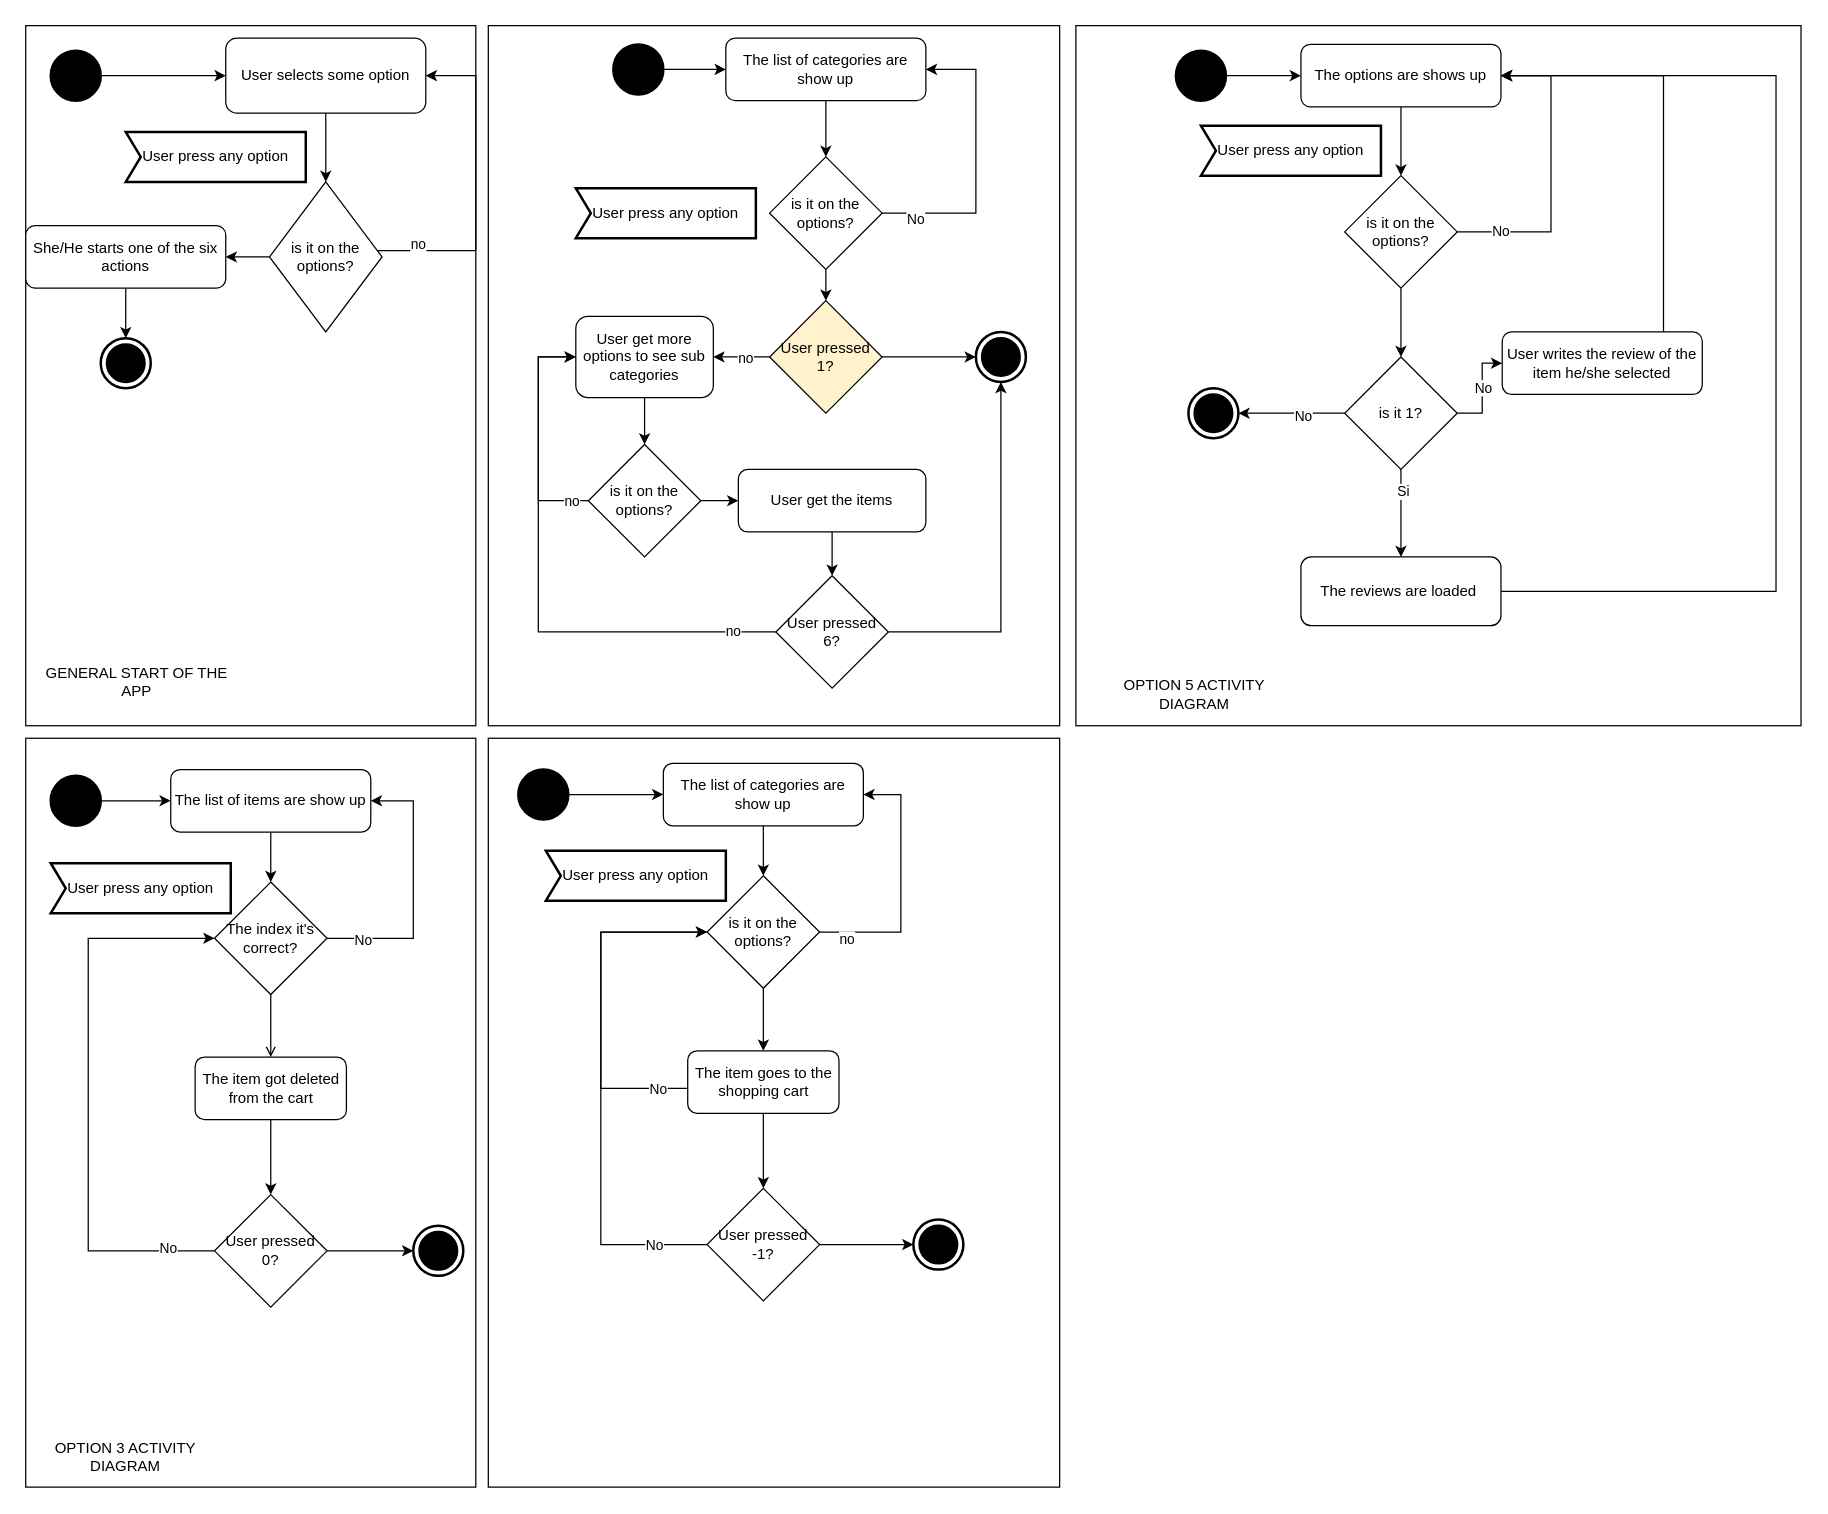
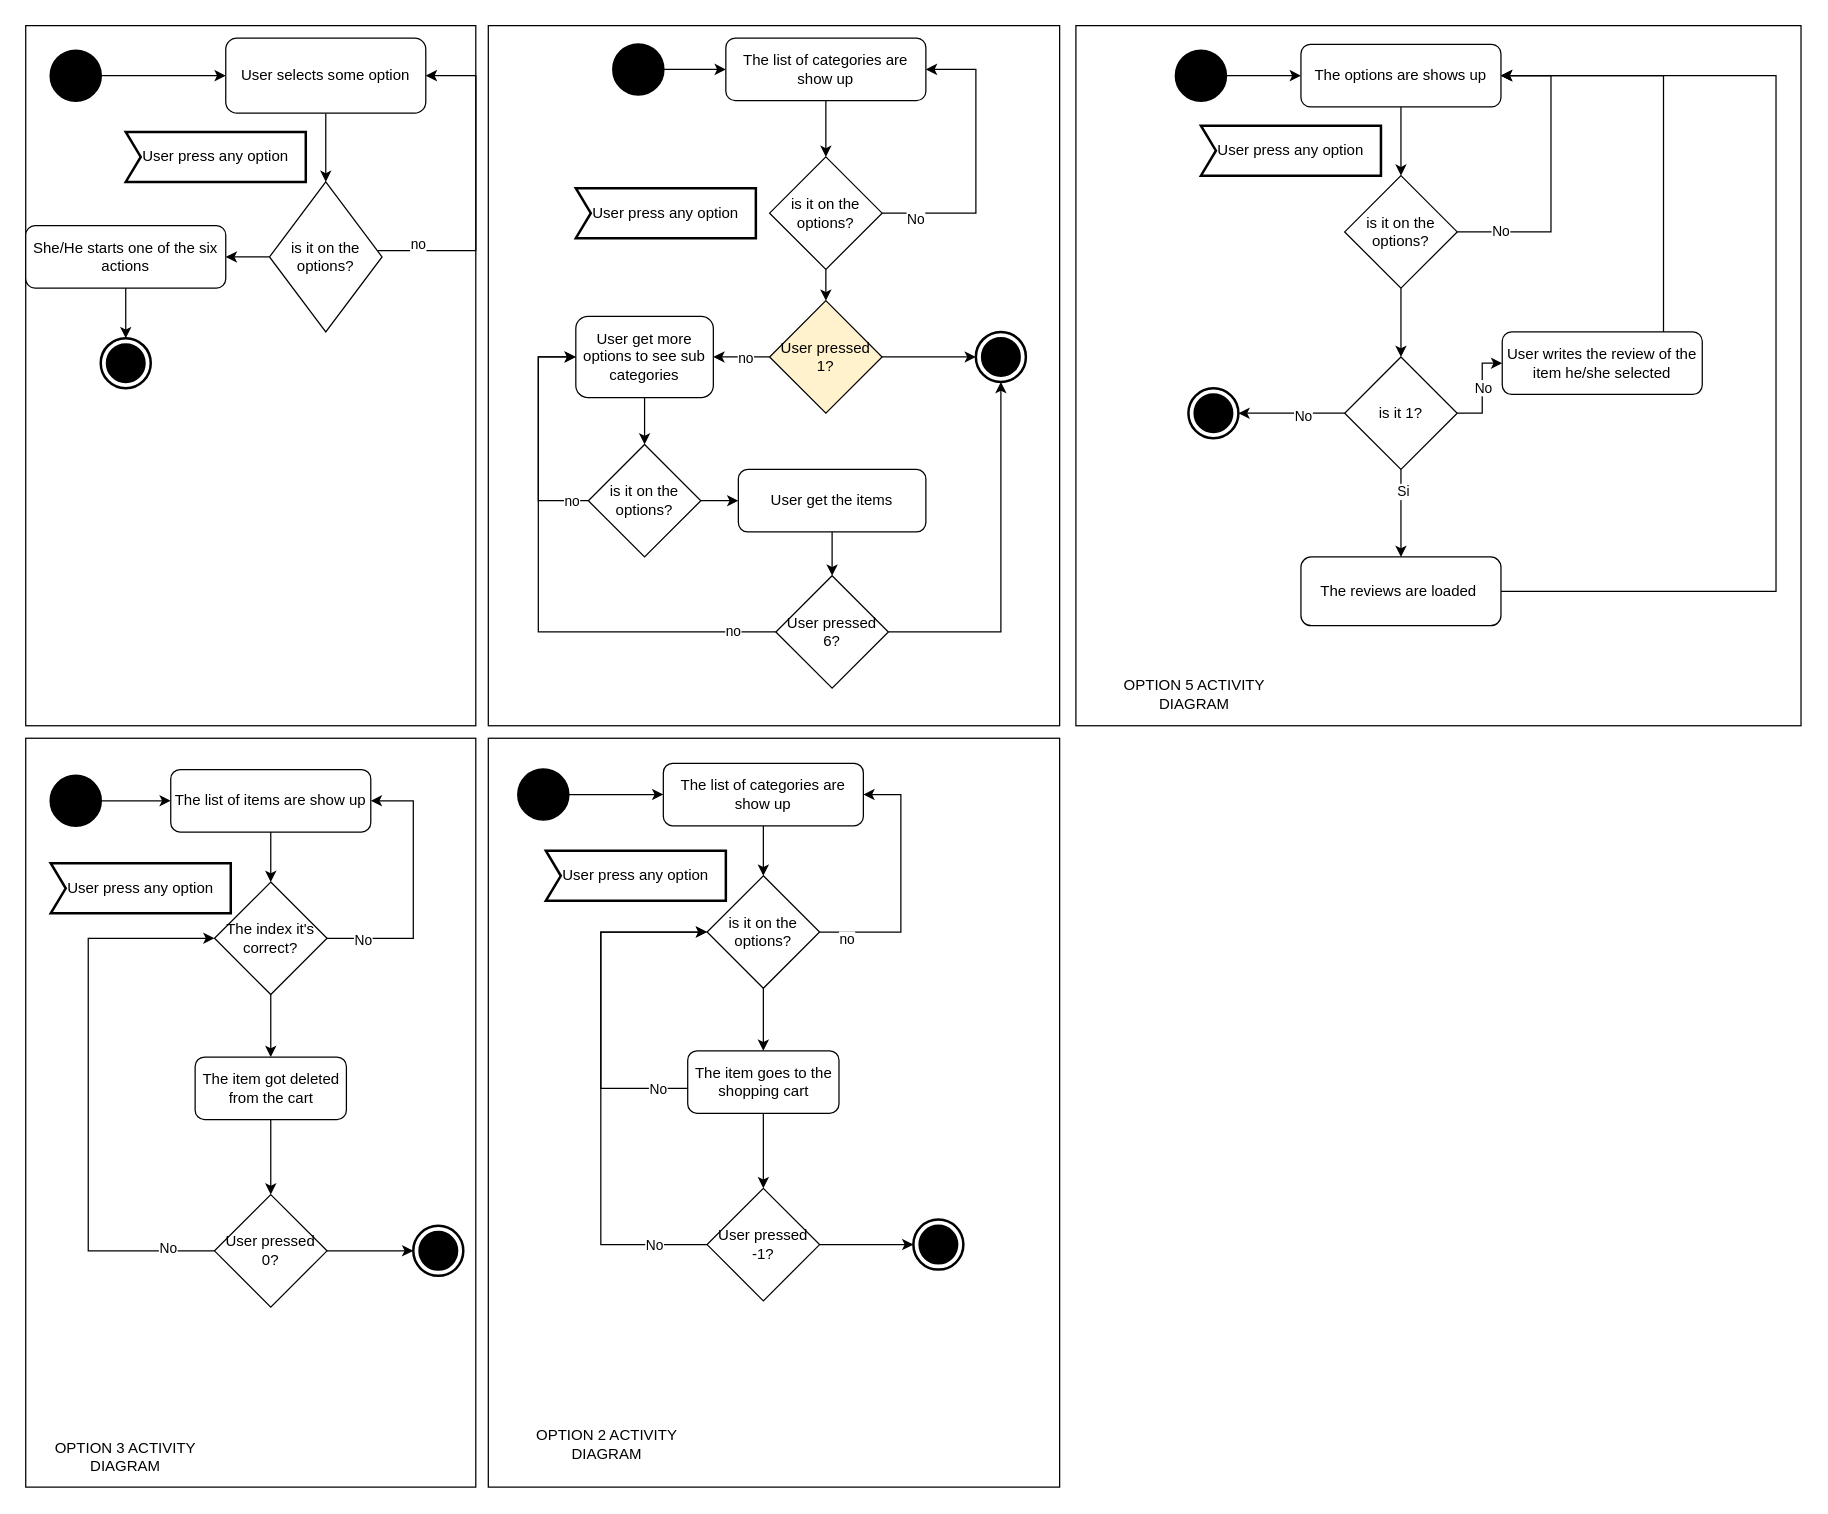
(137, 682) -> none
(271, 1049) -> (271, 1047)
none -> (607, 1444)
